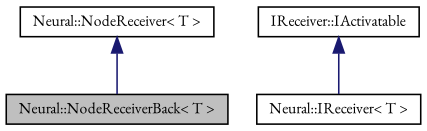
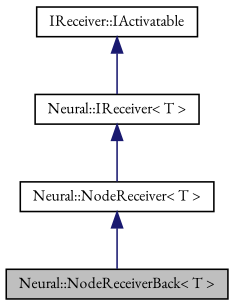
none -> (117, 161)
